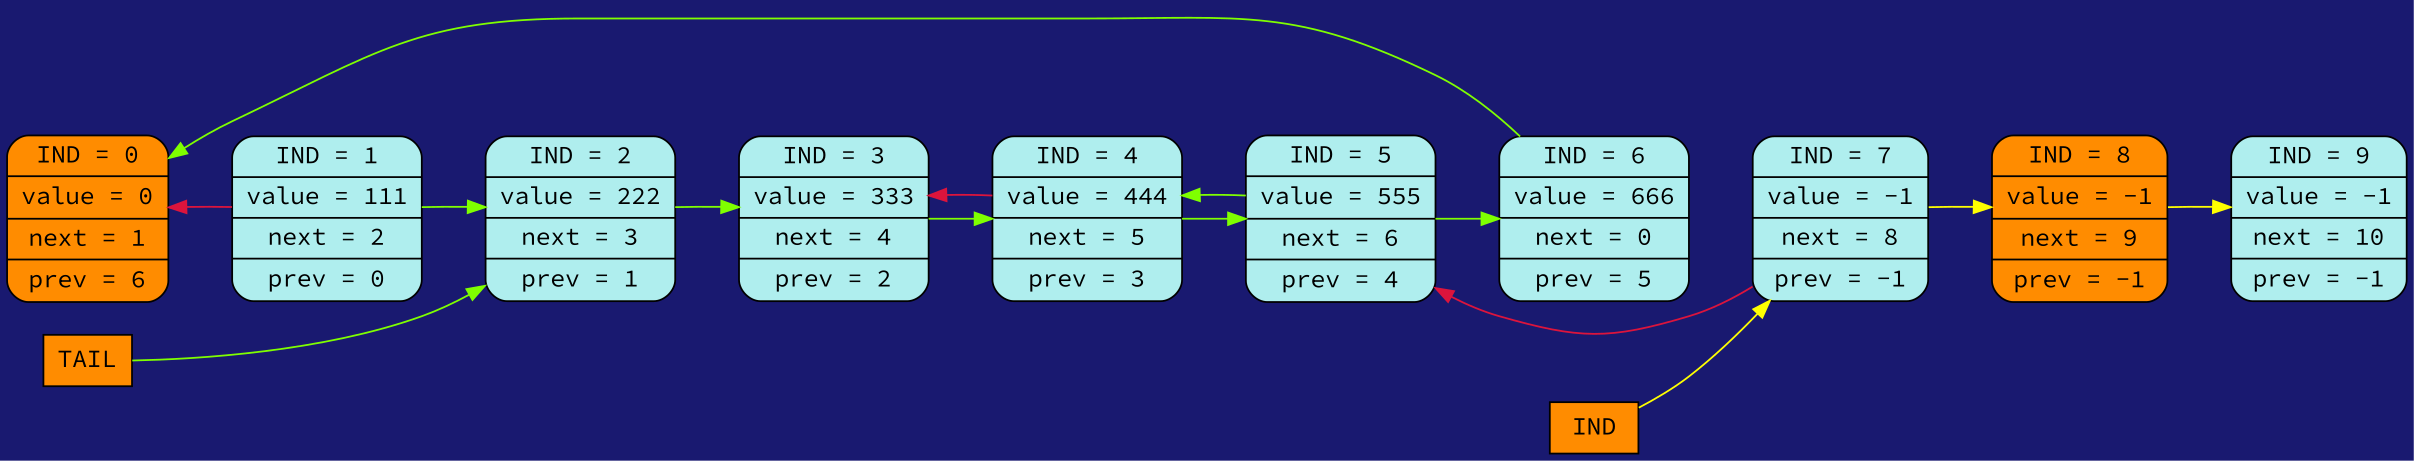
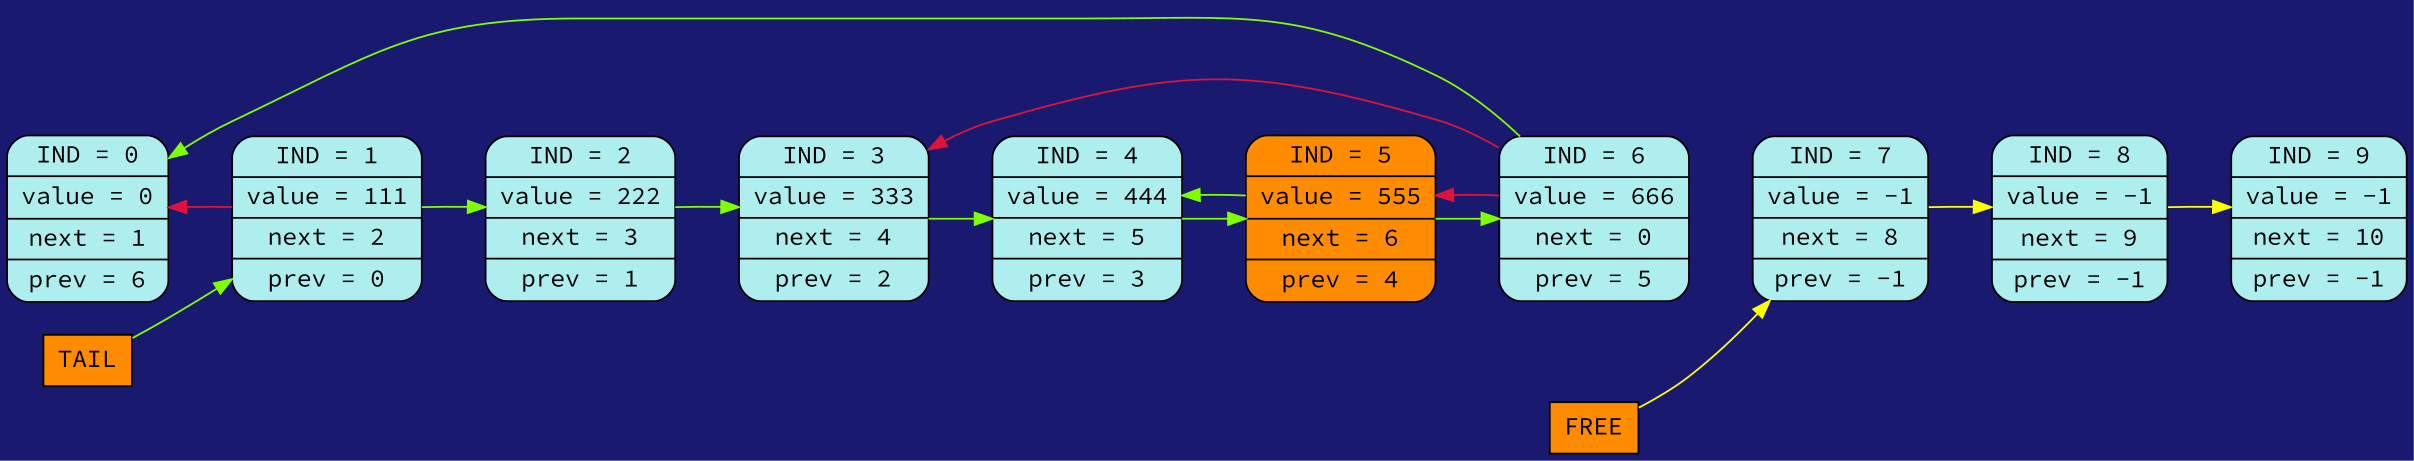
(969, 195) -> (1223, 80)
(88, 219) -> (88, 219)
(1341, 219) -> (1341, 219)
(2080, 219) -> (2080, 219)
(1603, 333) -> (1476, 195)
(304, 345) -> (175, 314)
(1594, 428) -> (1594, 428)
